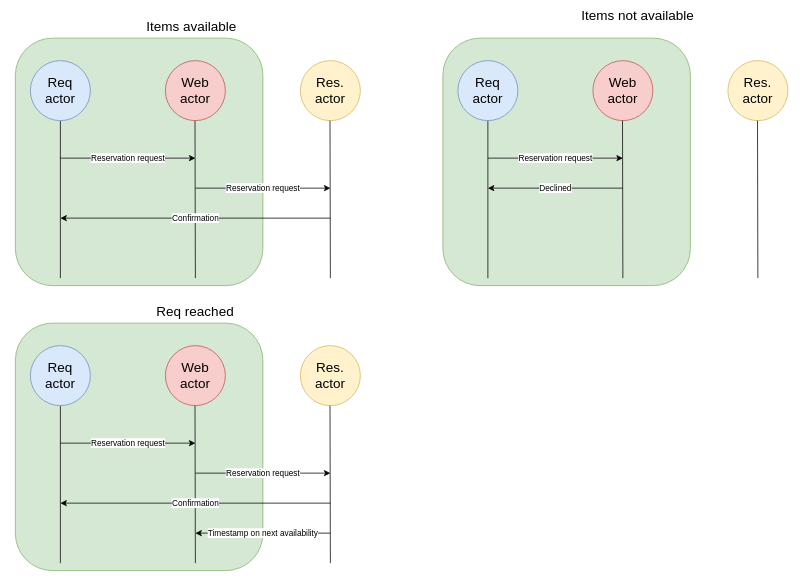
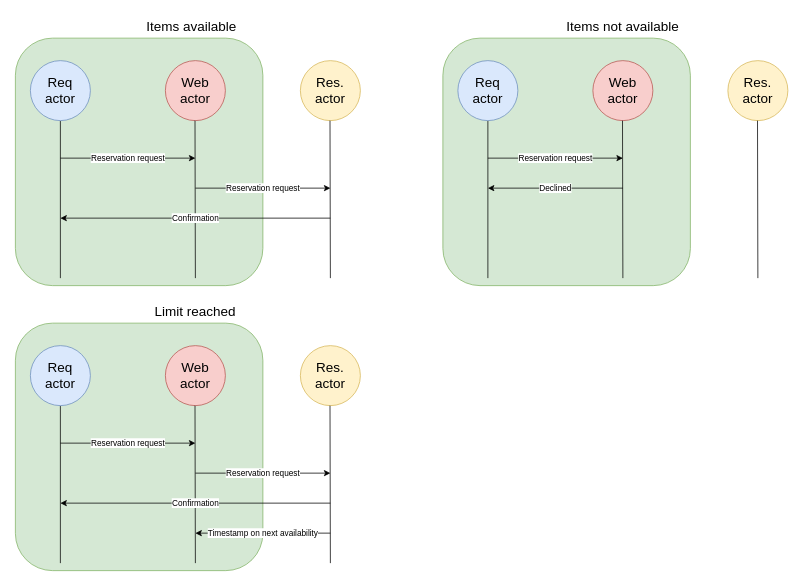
(638, 15) -> (623, 27)
(195, 312) -> (195, 312)
